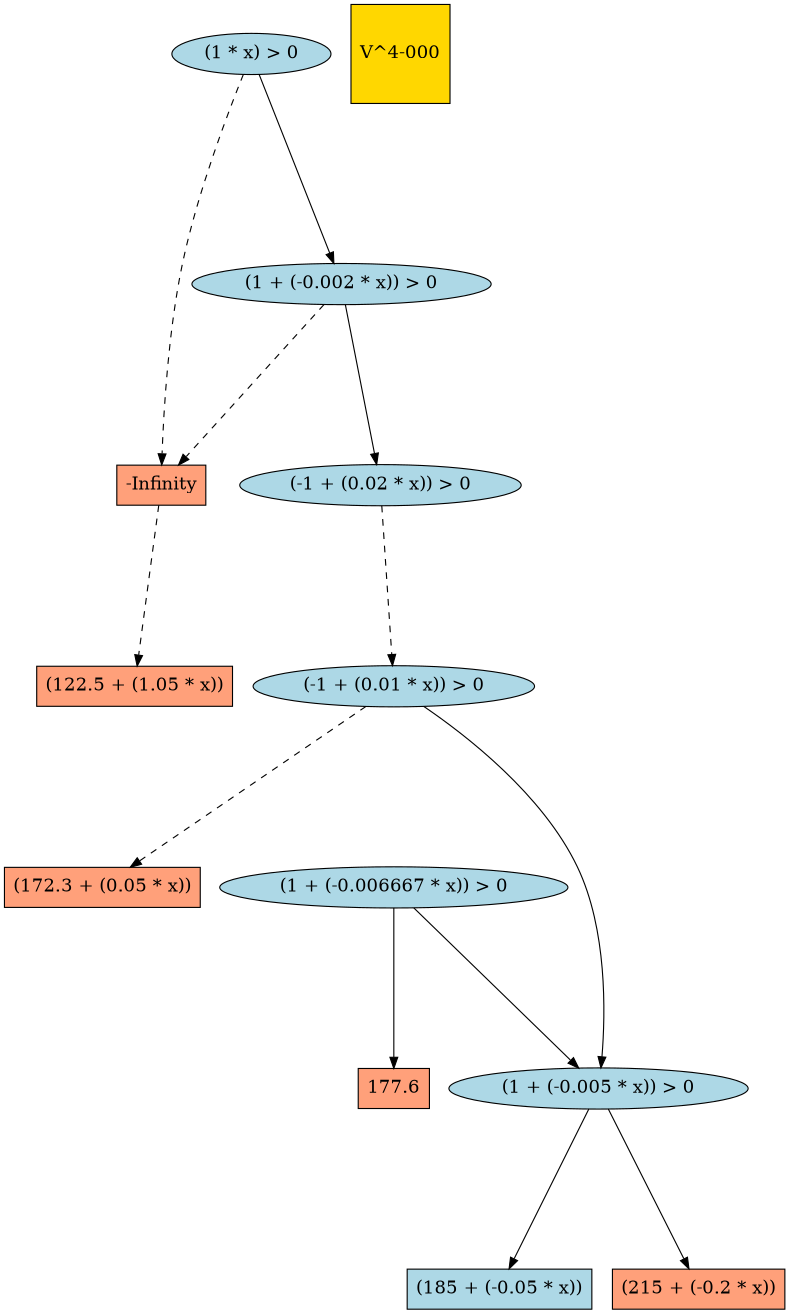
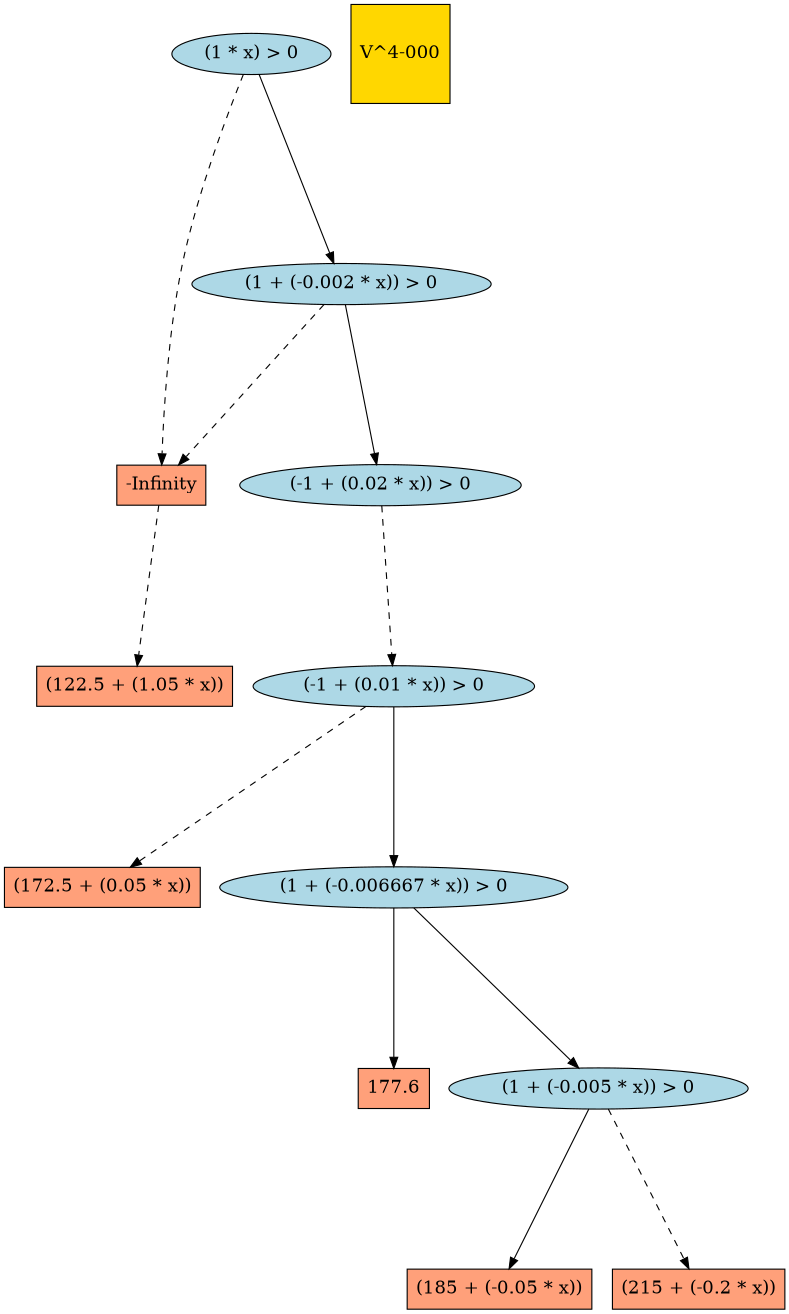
(570, 853) -> (394, 781)
(102, 887) -> (102, 887)
(646, 1184) -> (646, 1184)
(500, 1289) -> (500, 1289)
